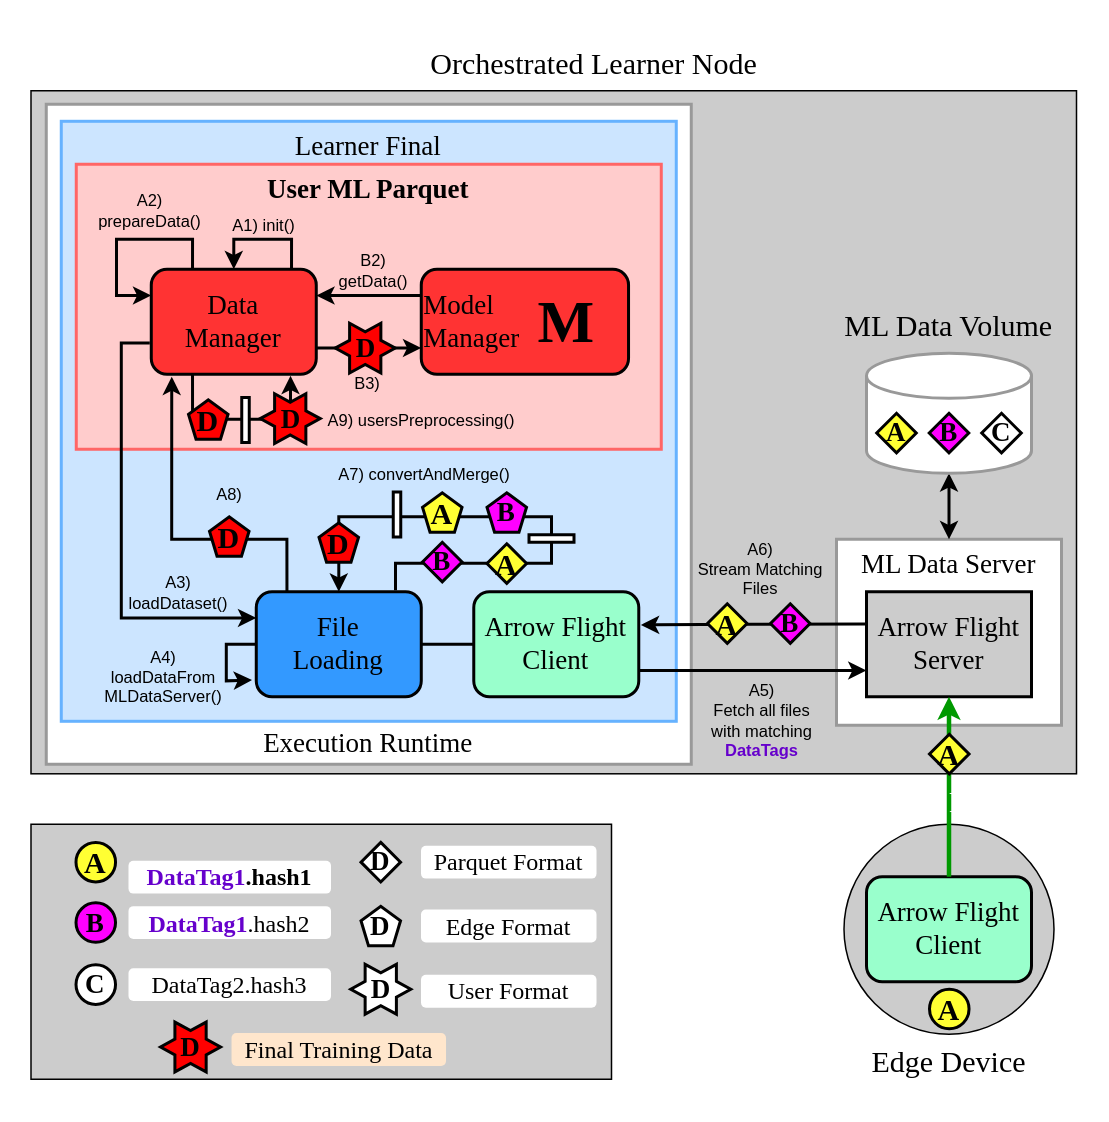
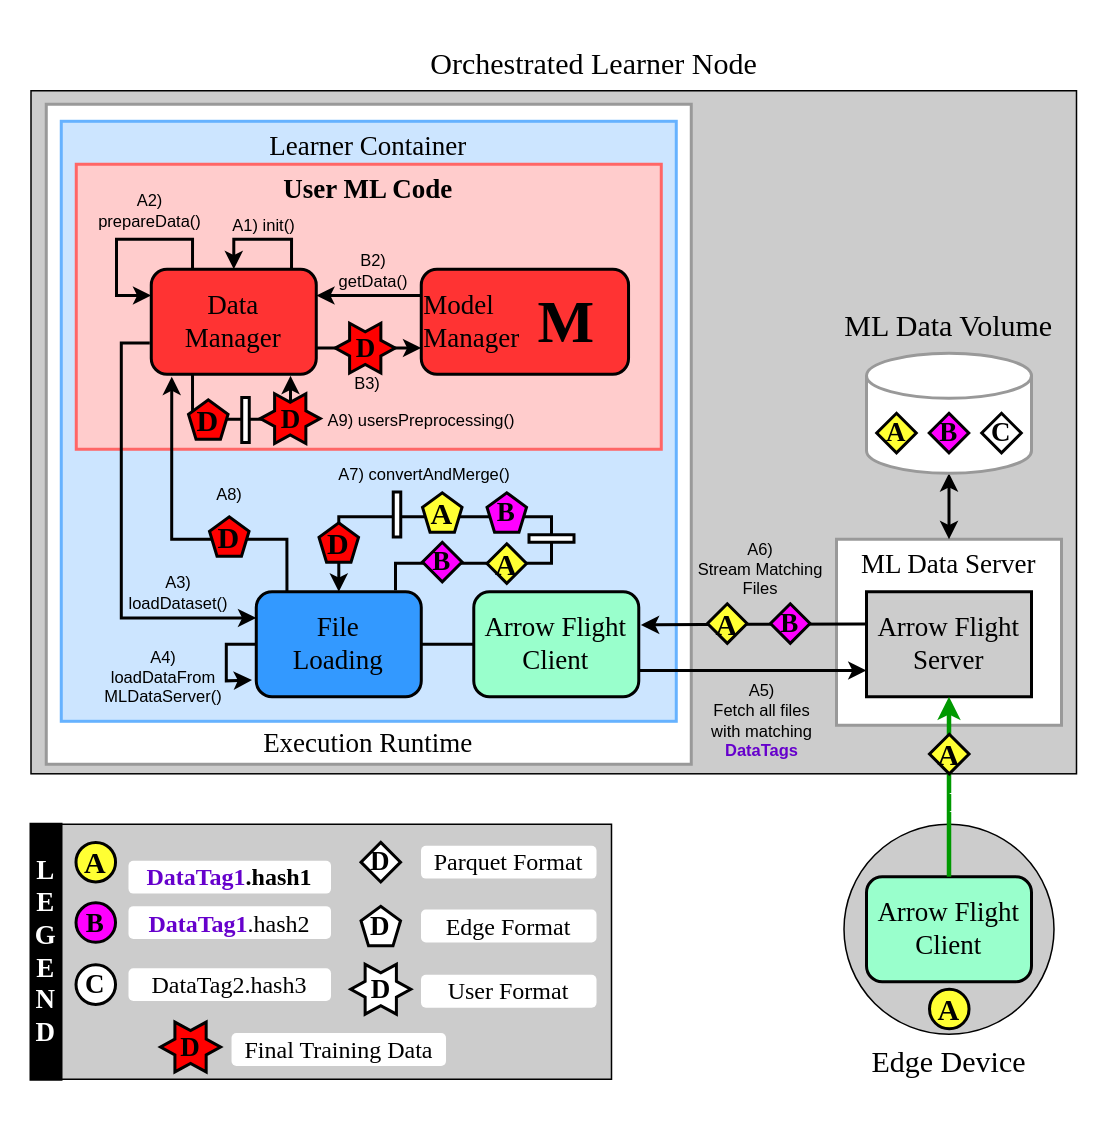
(368, 142) -> (368, 142)
(368, 186) -> (368, 186)
none -> (46, 952)
(339, 1050) -> (339, 1050)
